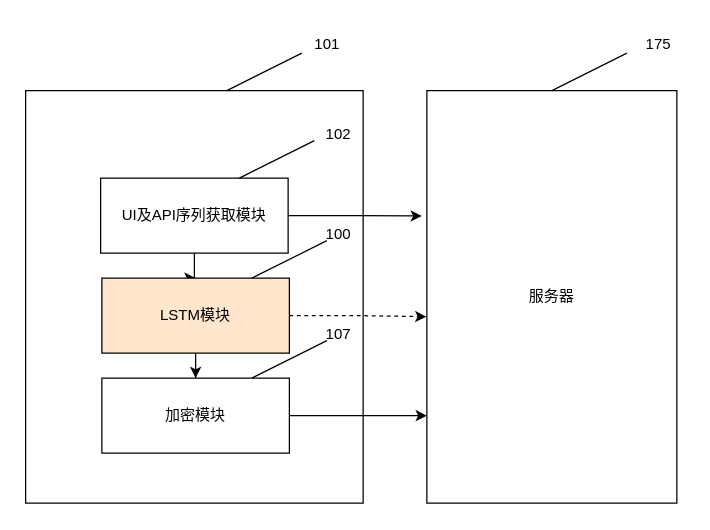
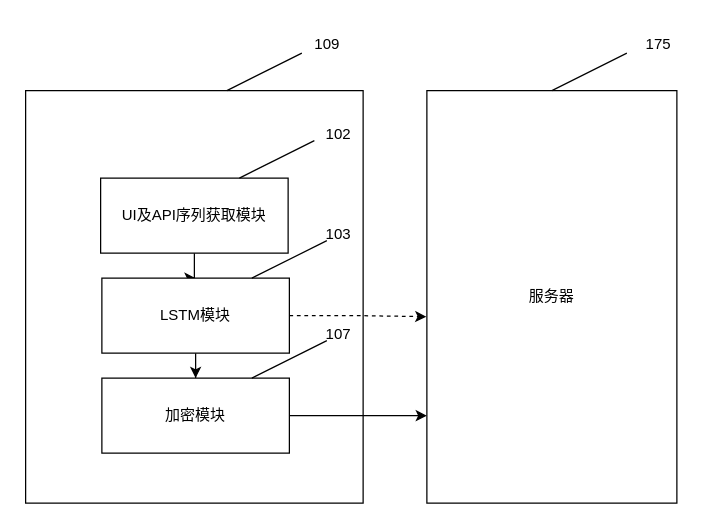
(328, 44) -> (328, 44)
(350, 216) -> none
(339, 234) -> (339, 234)
(196, 316) -> (196, 316)
